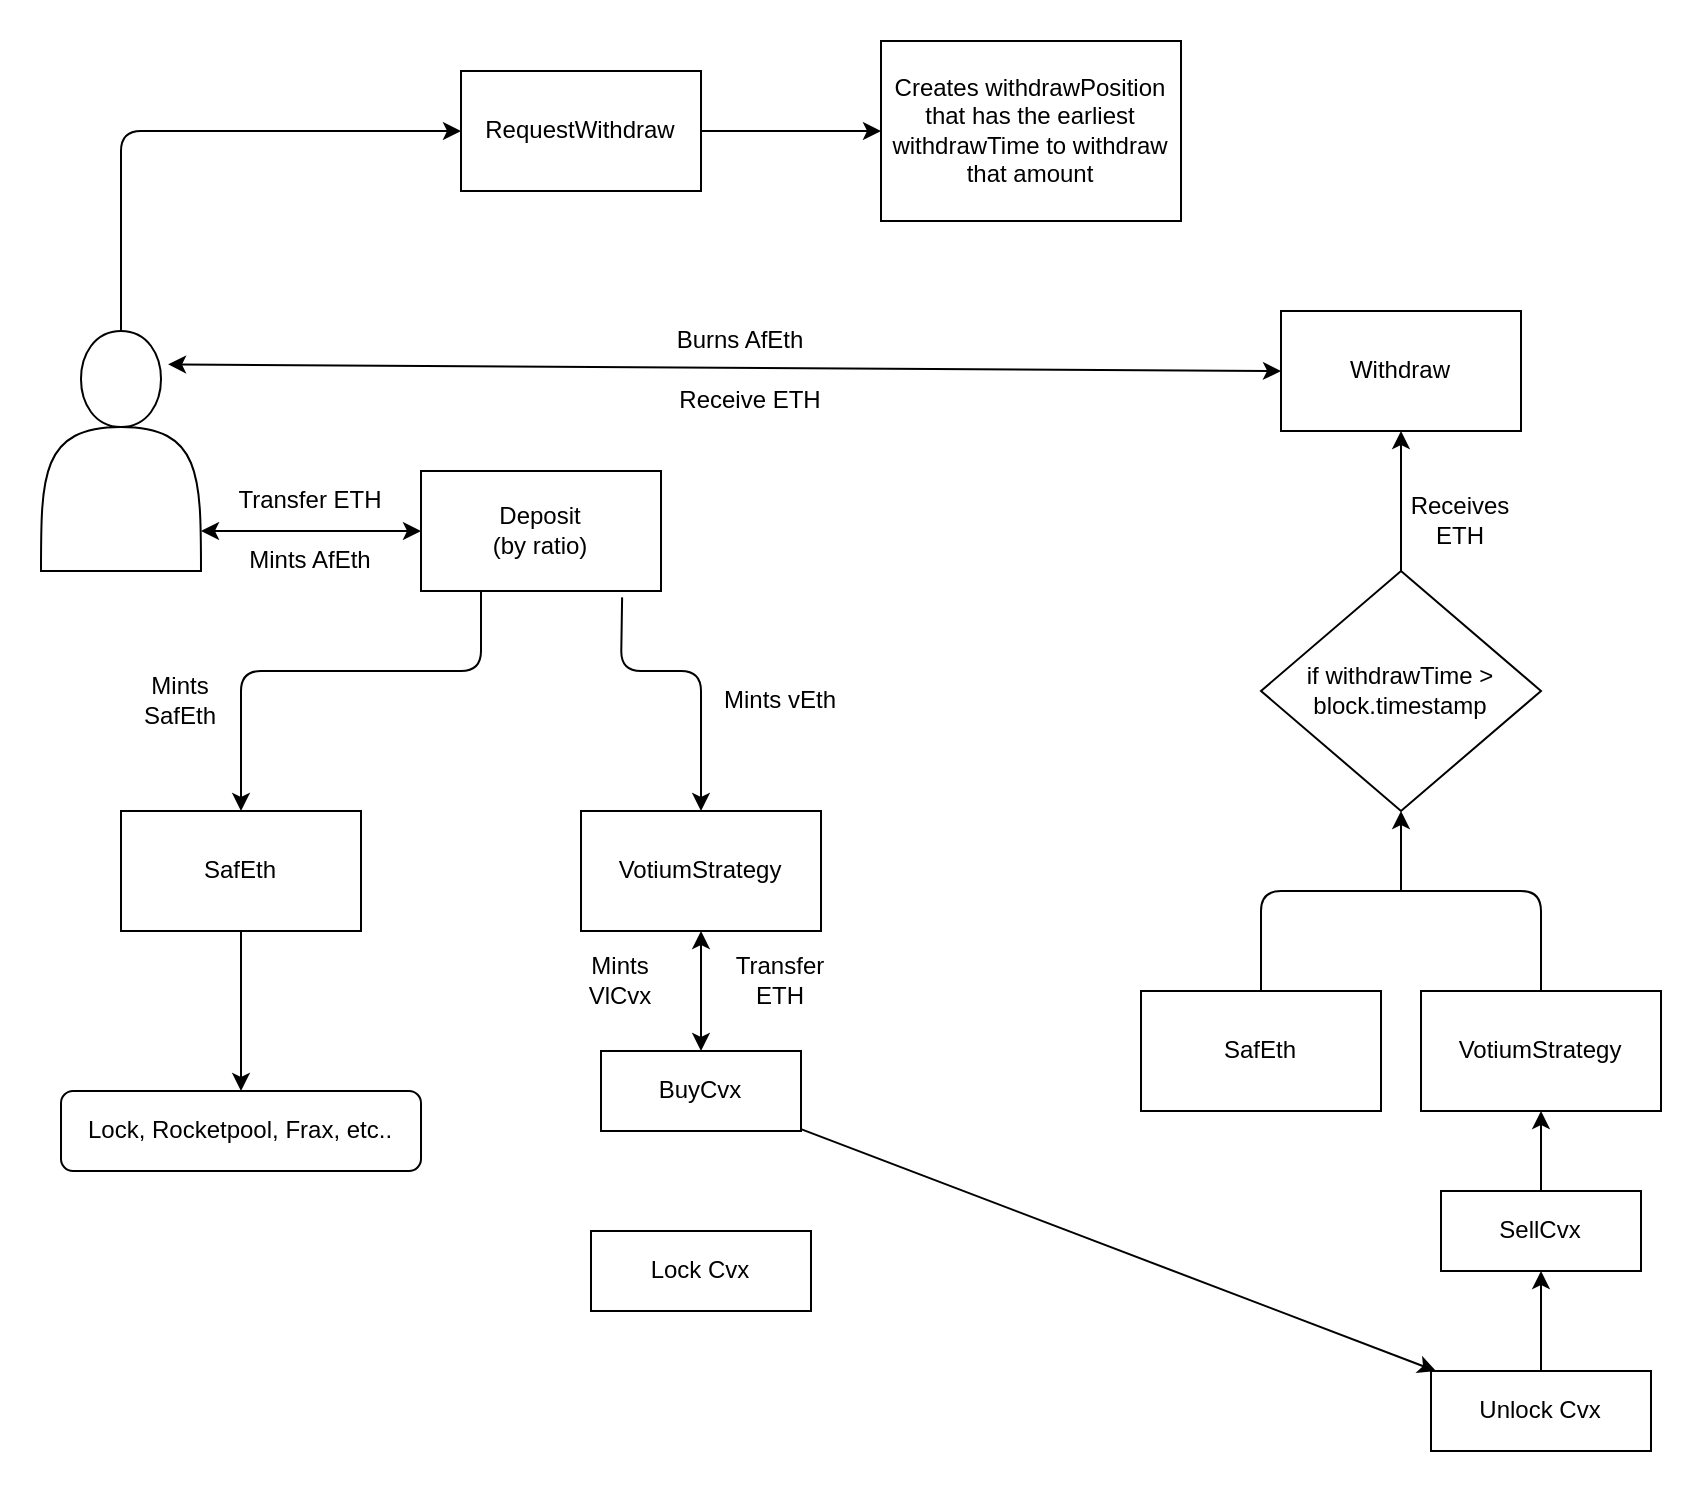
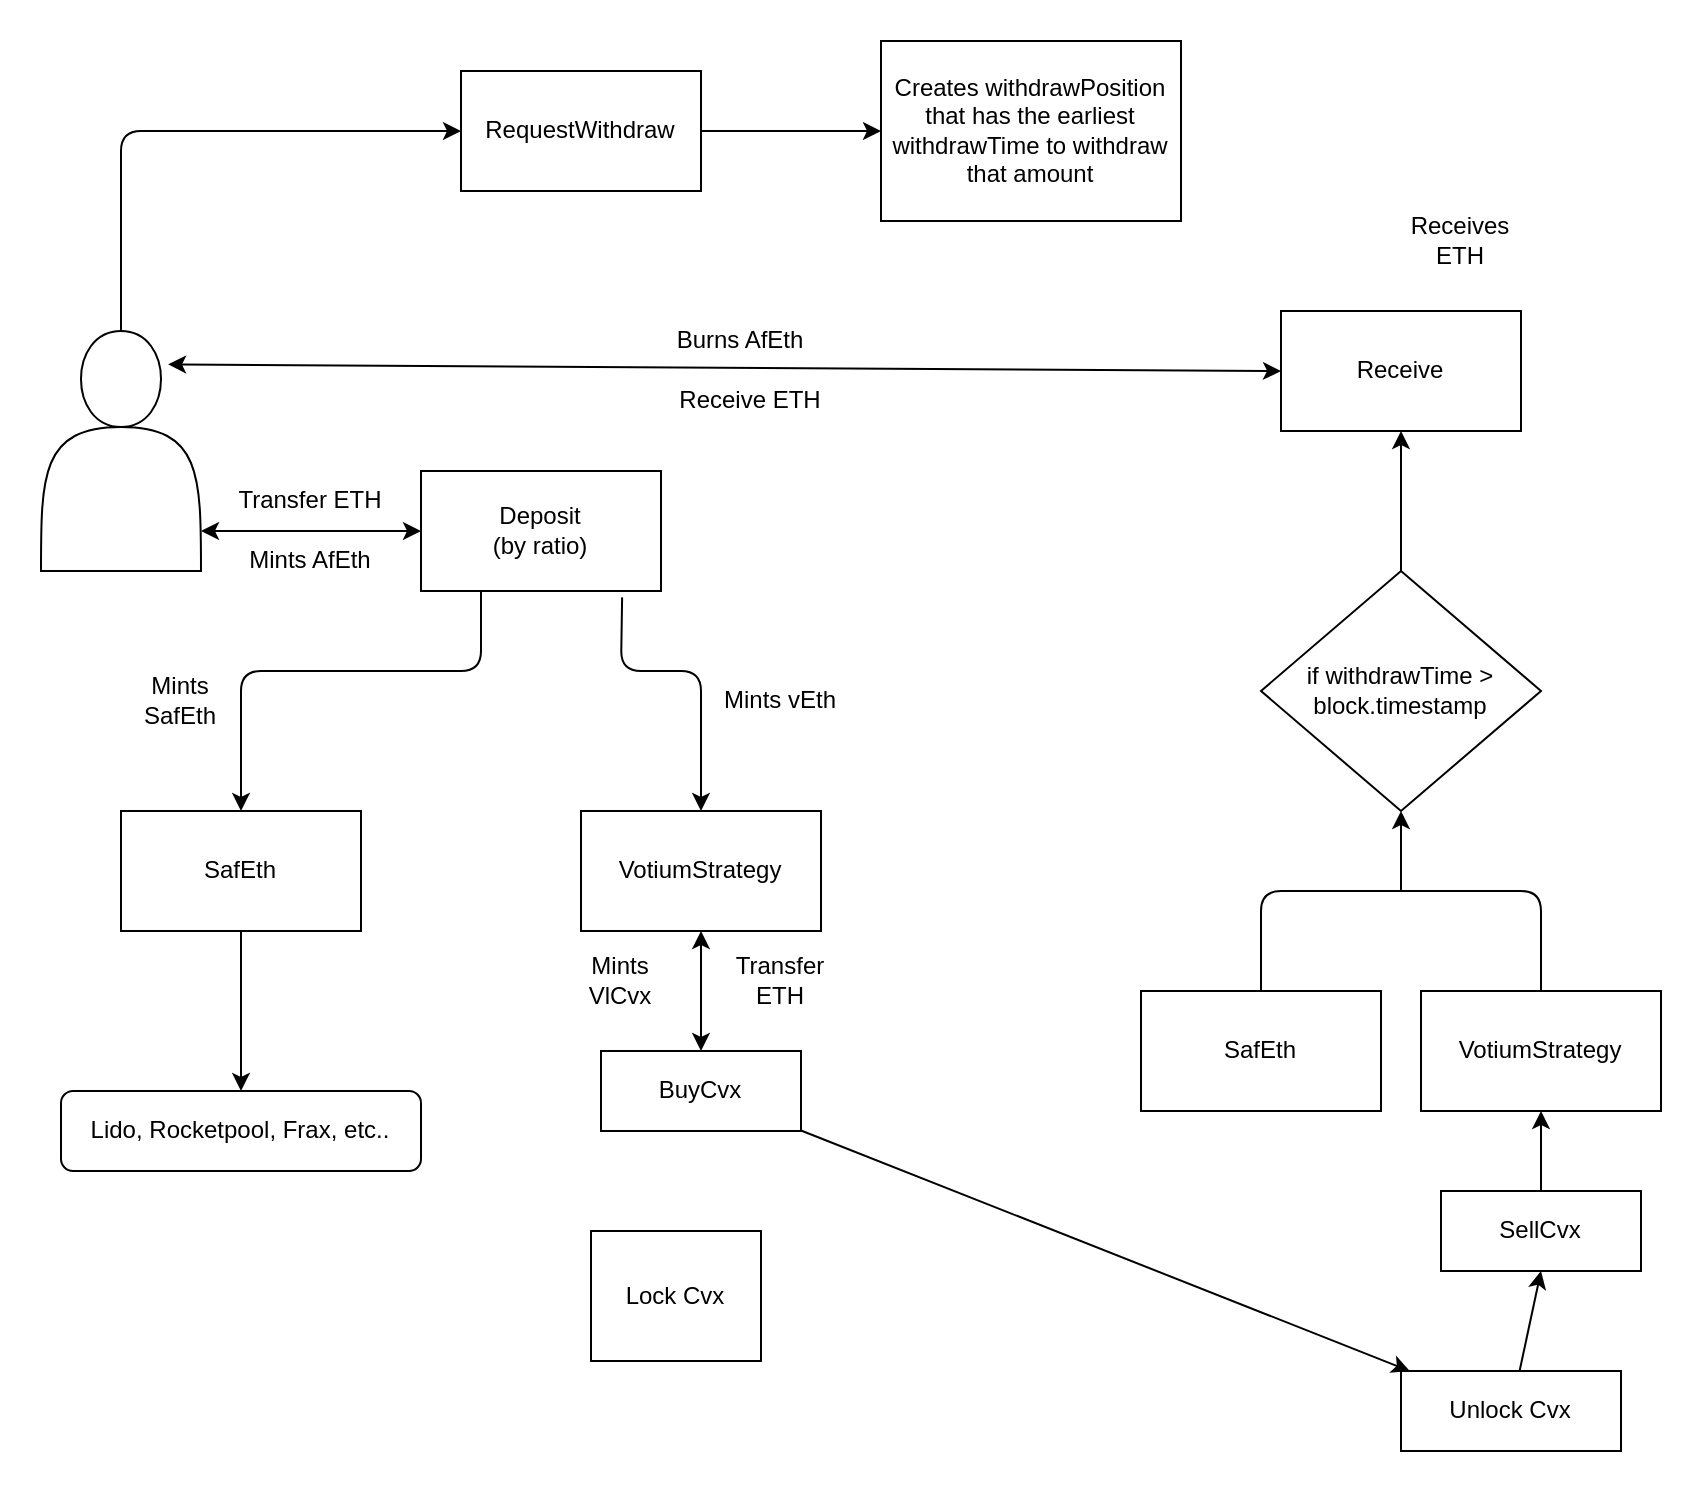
(1401, 371) -> (1401, 371)
(1461, 521) -> (1461, 241)
(241, 1131) -> (241, 1131)
(701, 1271) -> (676, 1296)
(1541, 1411) -> (1511, 1411)
